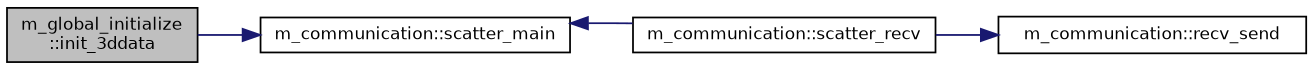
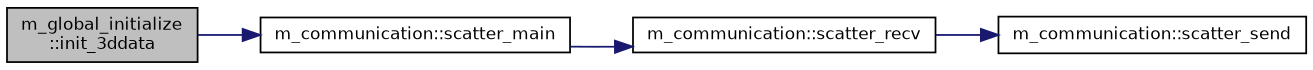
(610, 23) -> (593, 47)
(1152, 35) -> (1152, 35)
